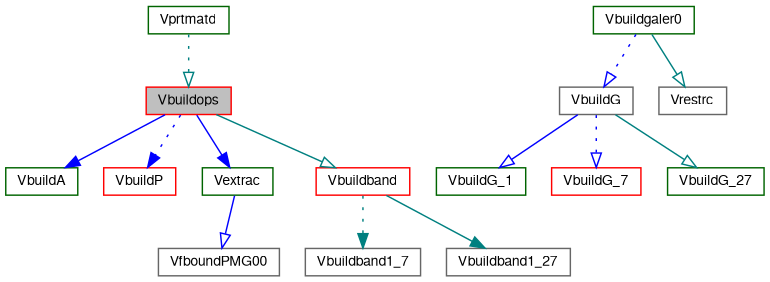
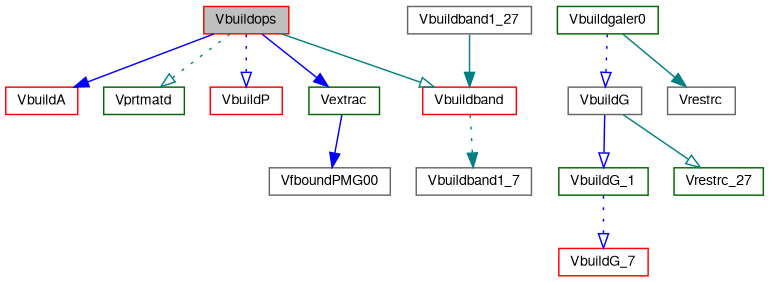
(189, 53) -> (201, 56)
(665, 55) -> (649, 56)
(596, 134) -> (603, 215)
(168, 135) -> (246, 53)
(42, 181) -> (42, 101)
(716, 181) -> (719, 181)
(230, 215) -> (338, 134)
(429, 218) -> (470, 53)
